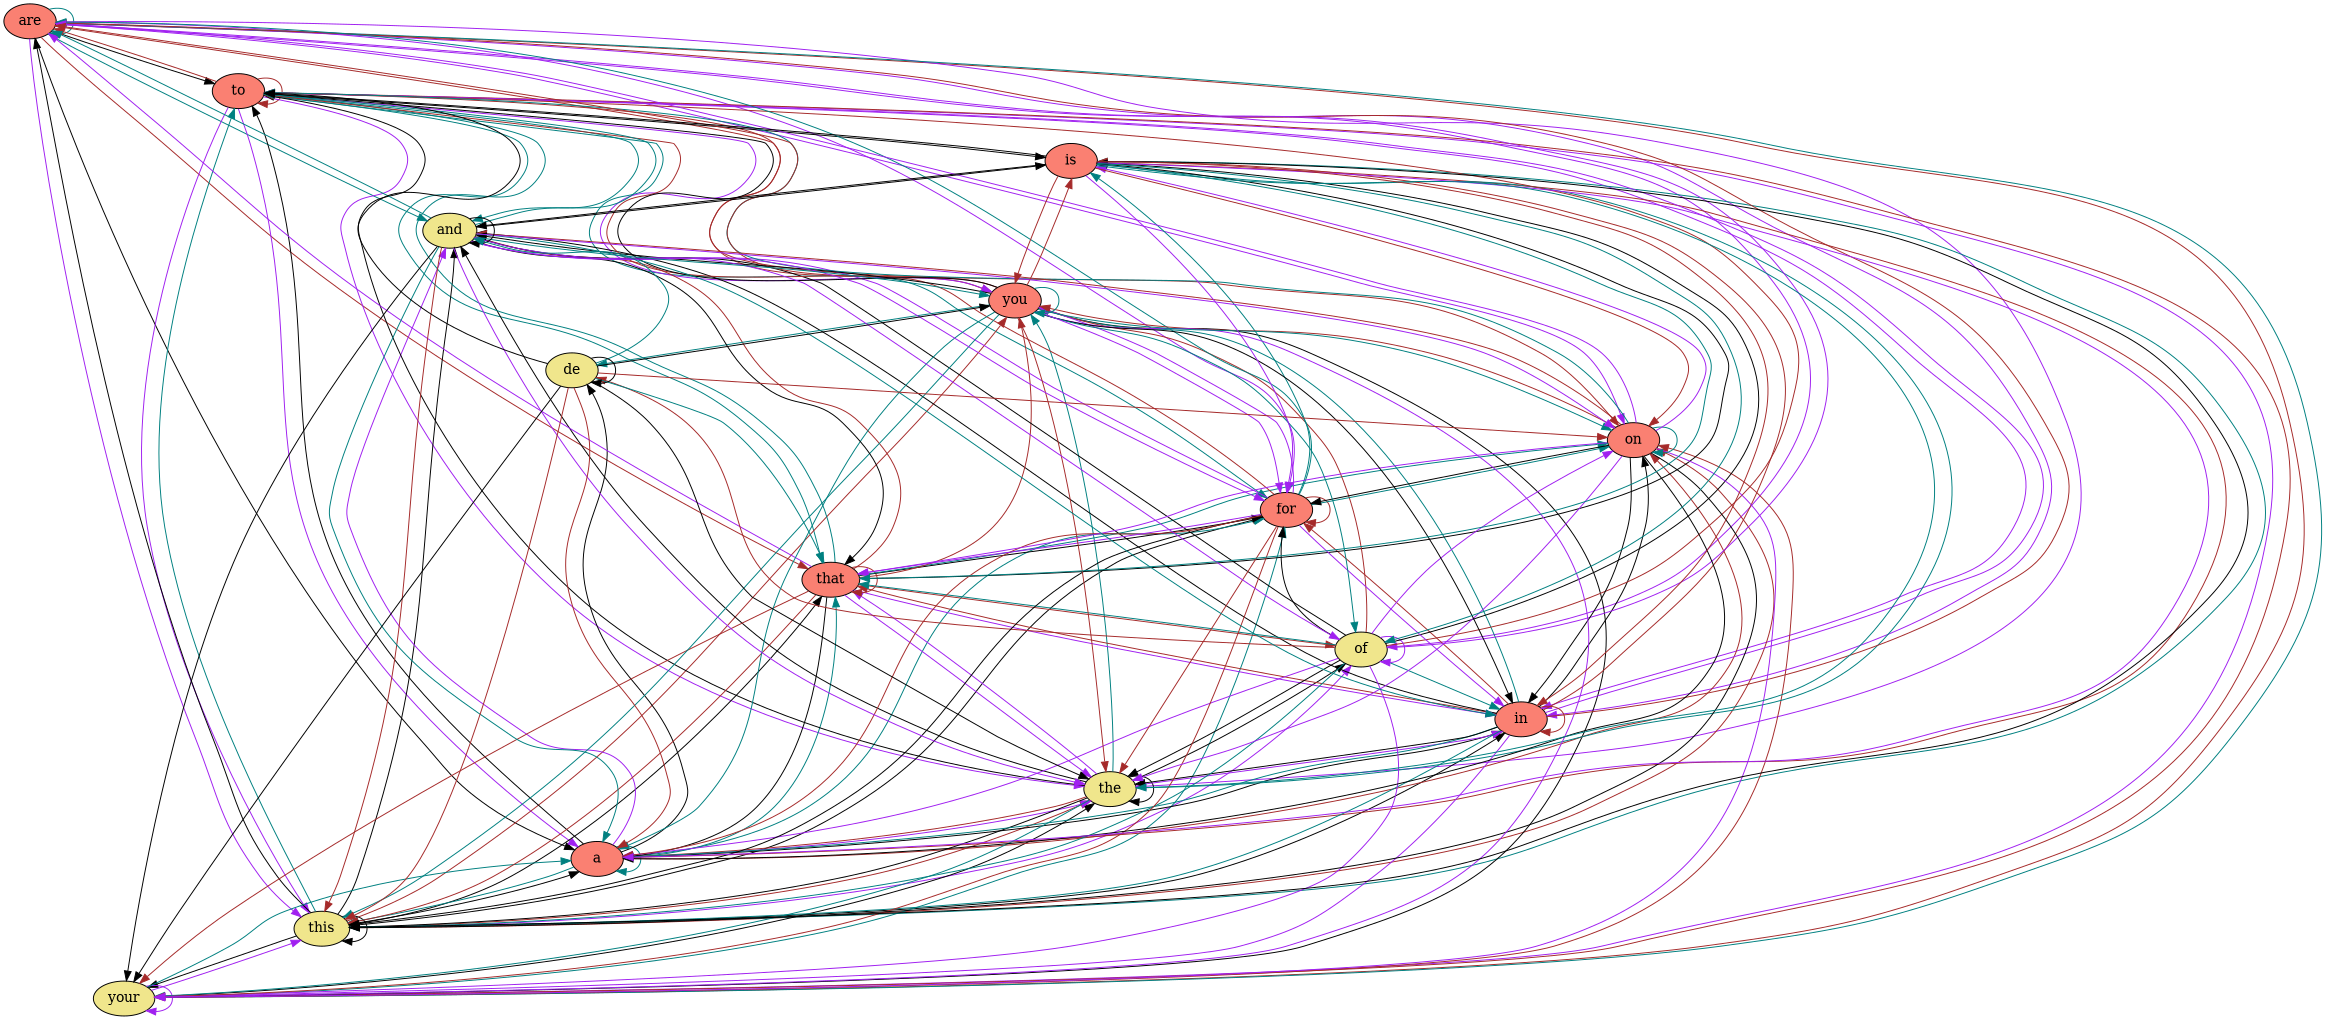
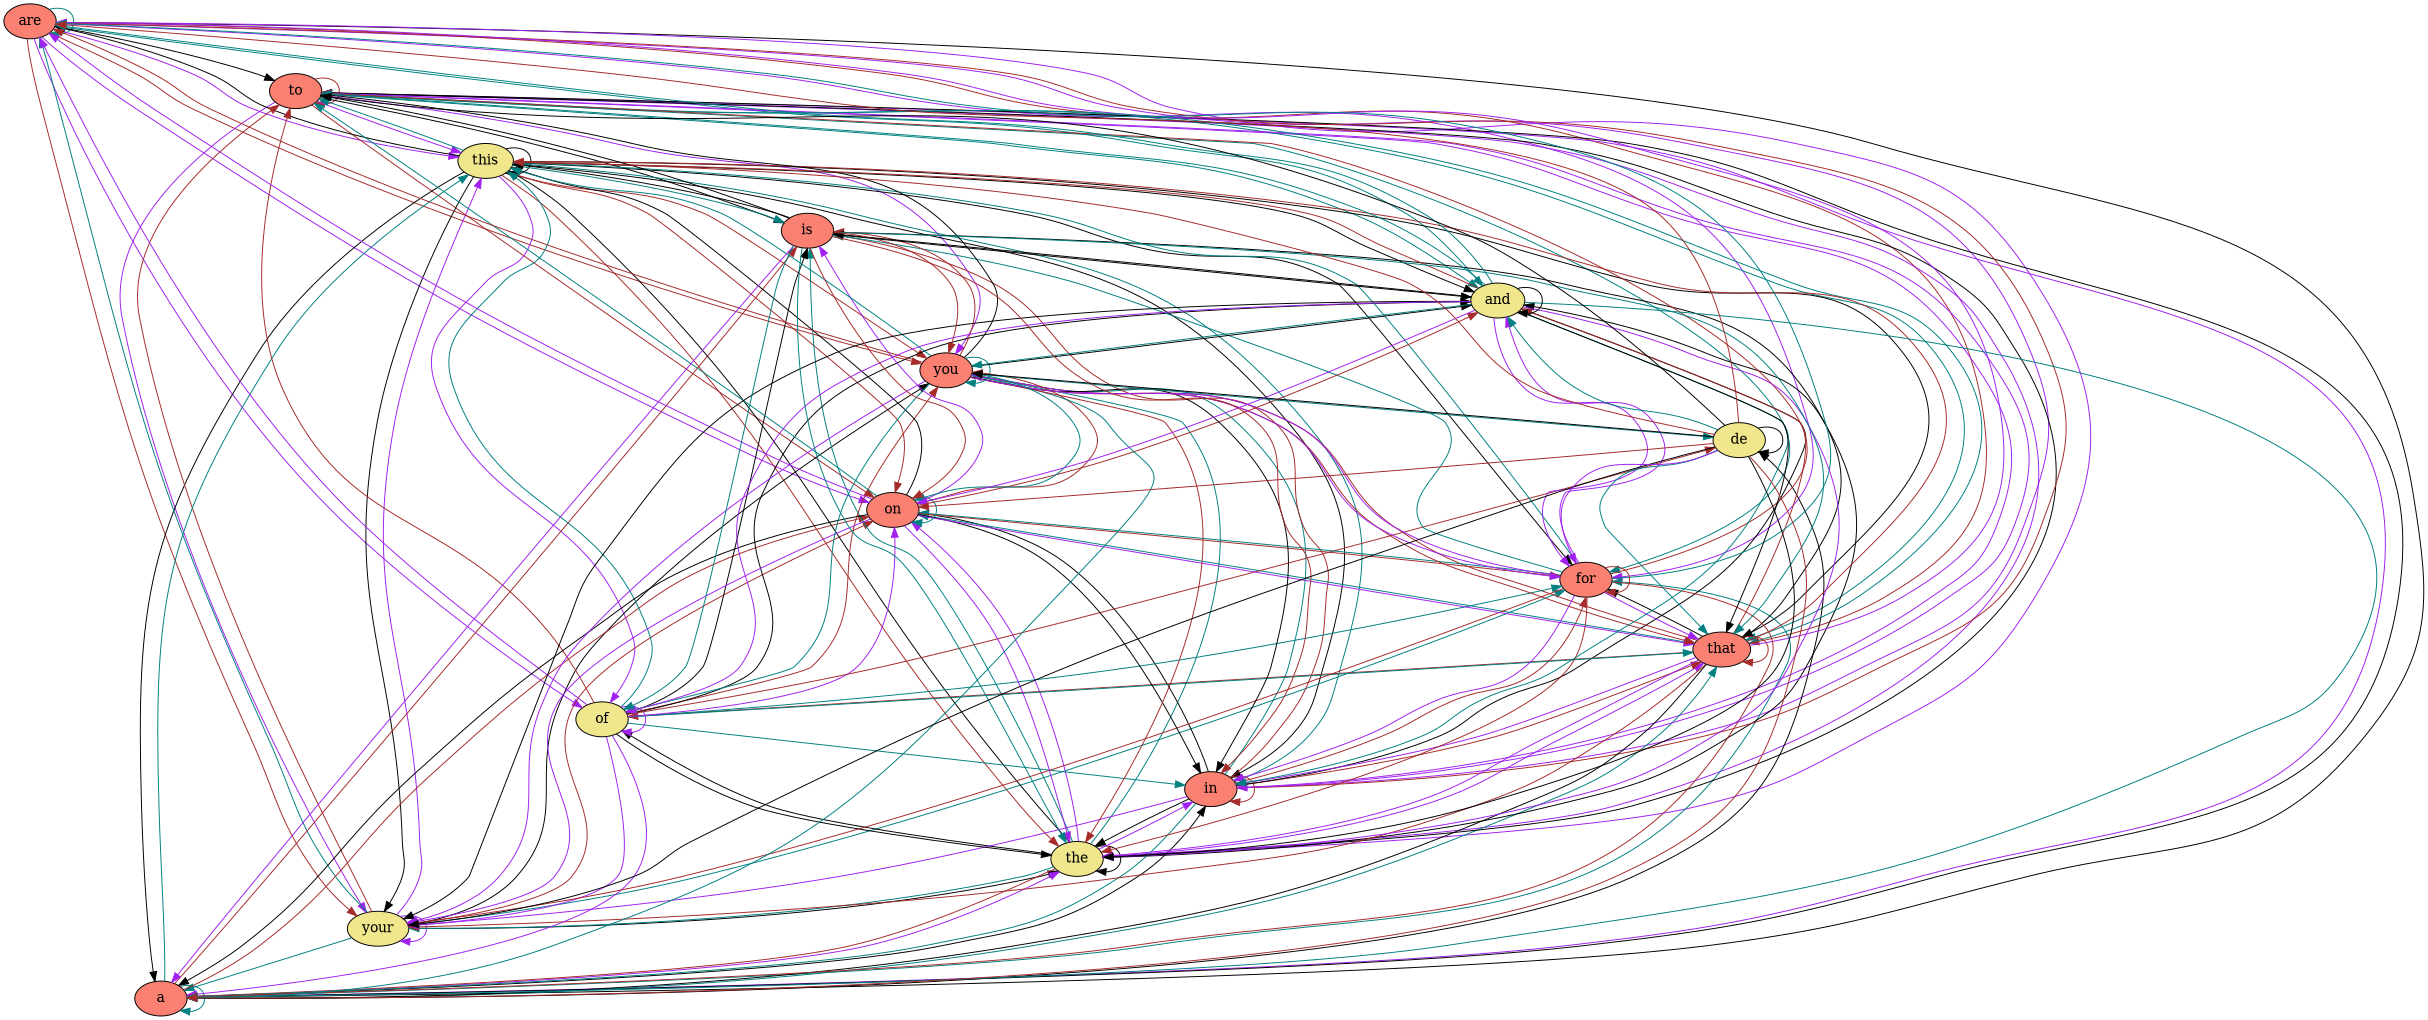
(140, 56) -> (798, 99)
(1222, 310) -> (1607, 467)
(1464, 473) -> (1235, 543)
none -> (1333, 481)
(1287, 590) -> (1093, 672)
(379, 594) -> none
none -> (1030, 669)
(850, 795) -> (1325, 269)
